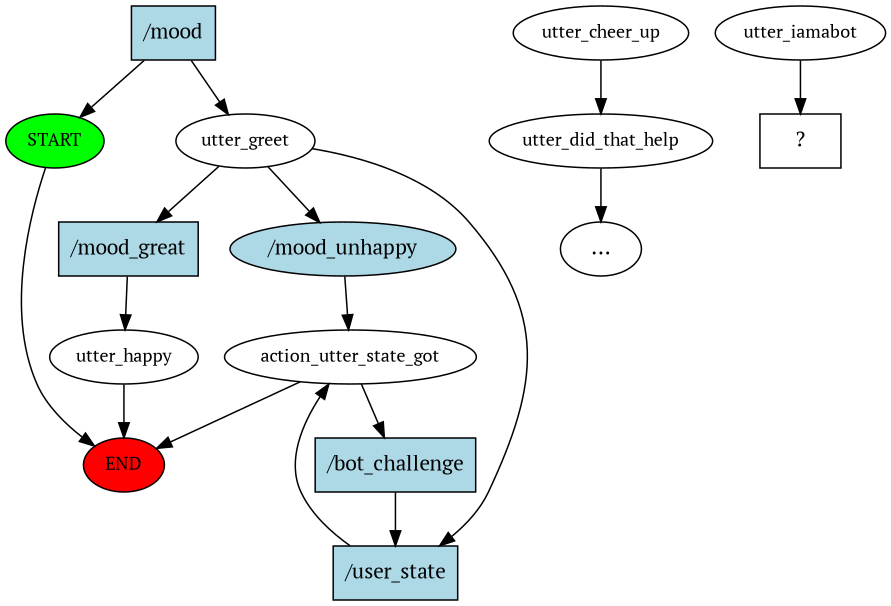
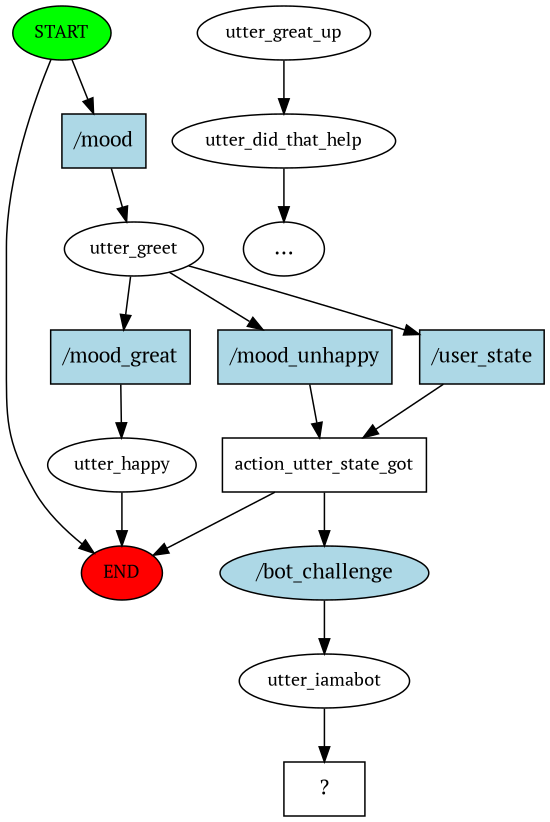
(601, 33) -> (284, 33)
(118, 84) -> (80, 80)
(343, 249) -> (305, 357)
(350, 357) -> (324, 465)
(395, 465) -> (324, 573)
(395, 512) -> (324, 620)
